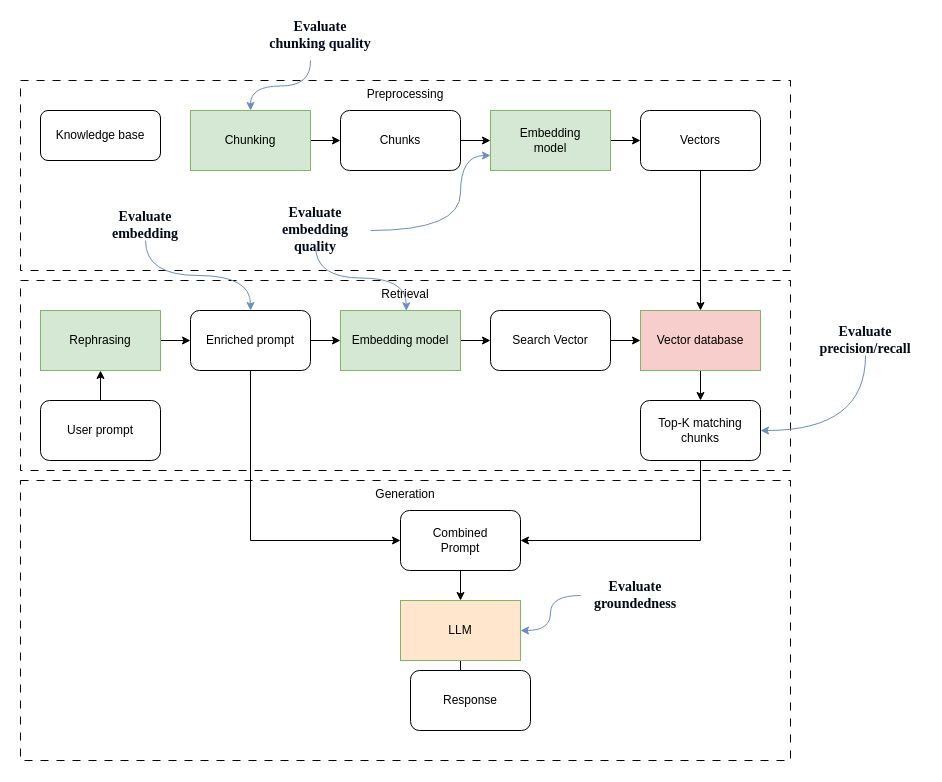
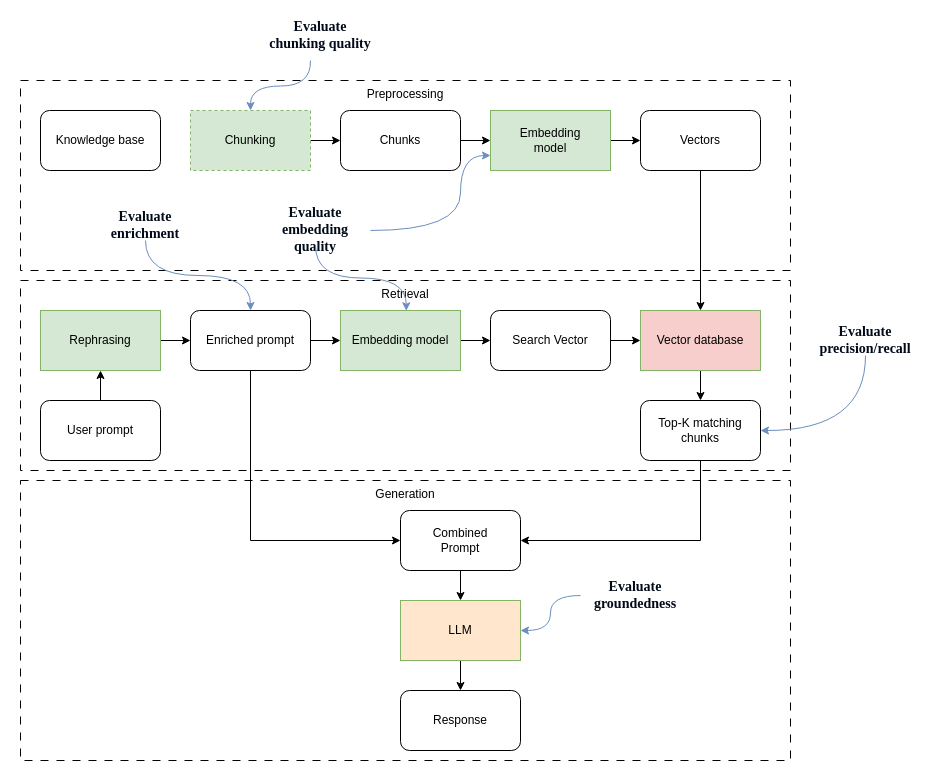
(101, 136) -> (101, 141)
(251, 141) -> (251, 141)
(146, 226) -> (146, 226)
(471, 701) -> (461, 721)
